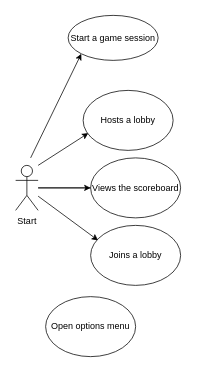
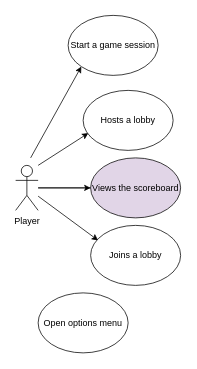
(113, 38) -> (113, 45)
(135, 188) -> (135, 188)
(27, 221) -> (27, 221)
(90, 327) -> (83, 323)
